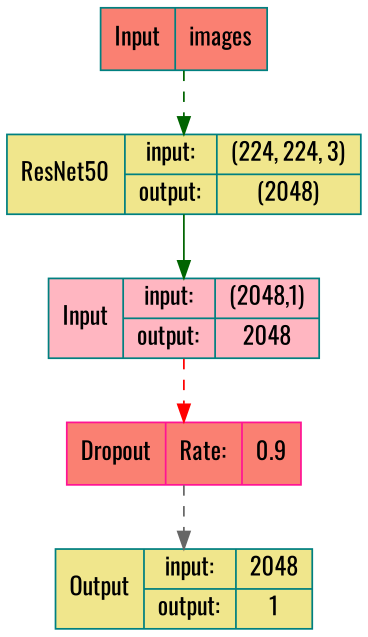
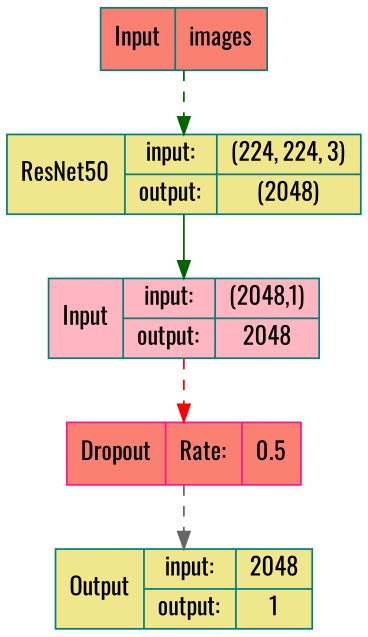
(271, 453) -> (271, 453)
